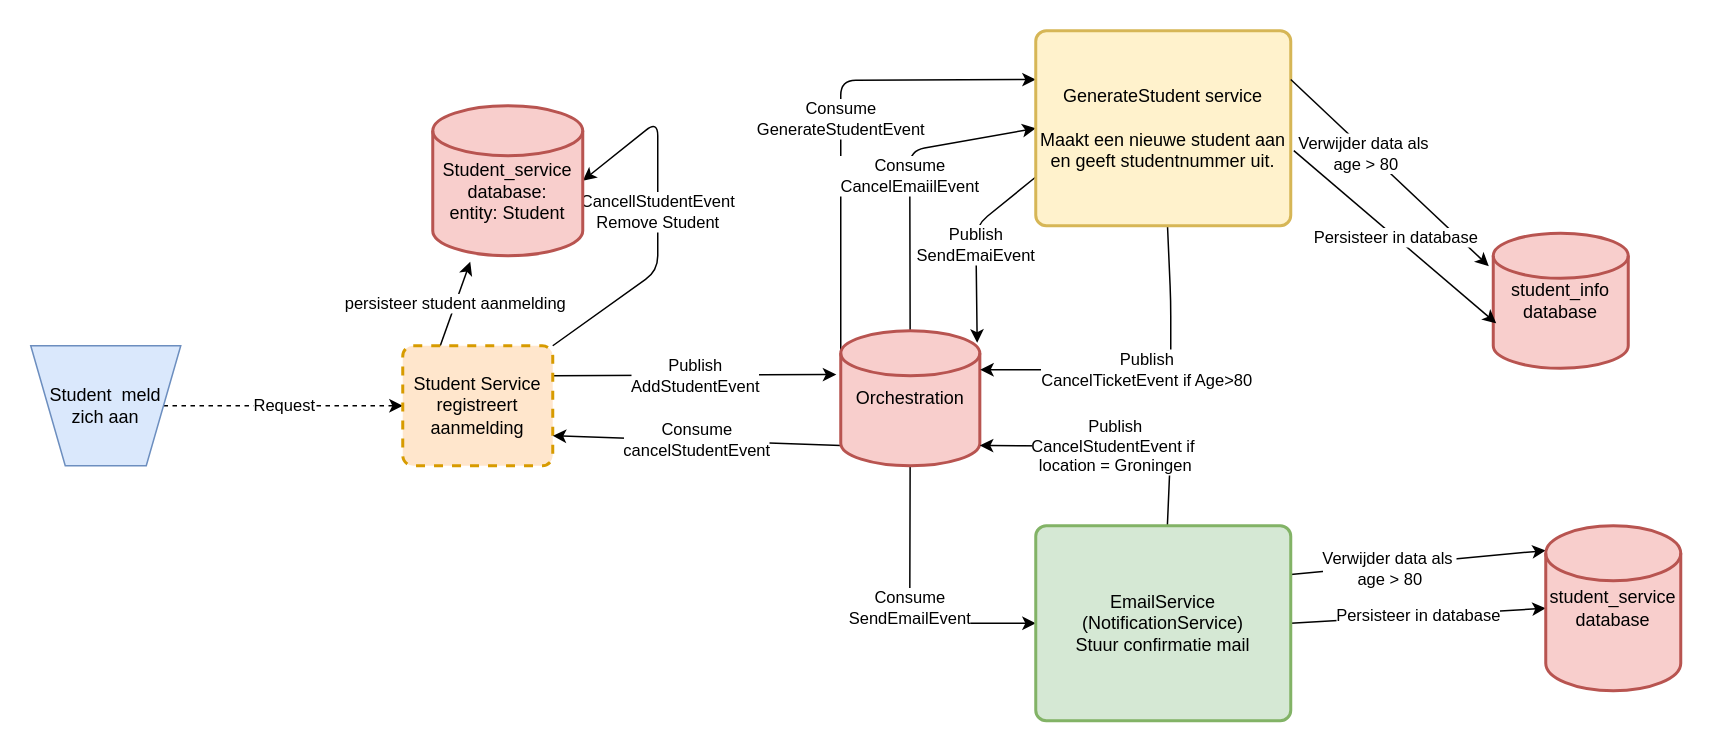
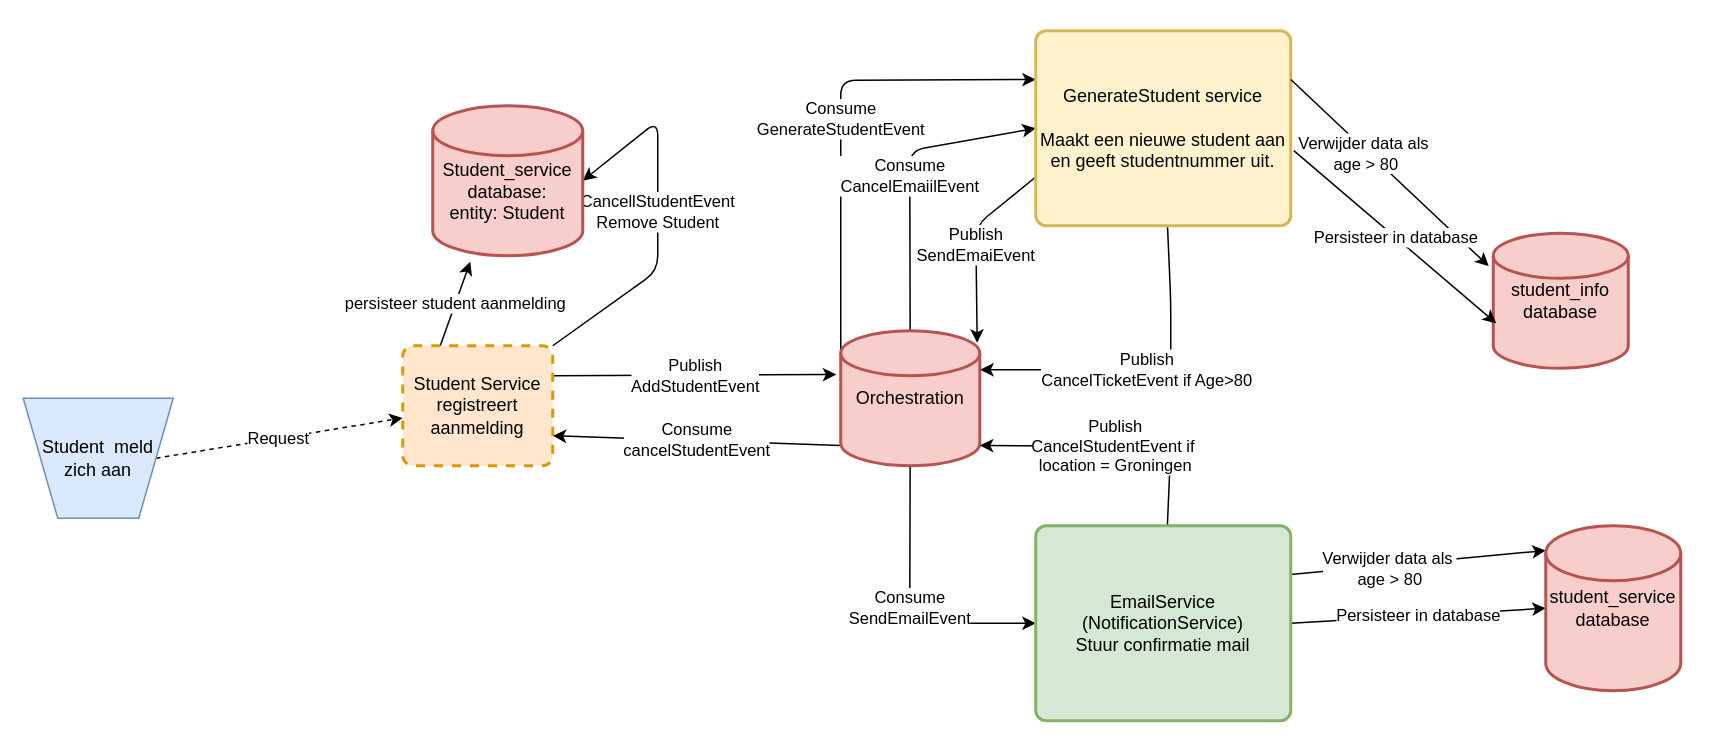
(106, 406) -> (98, 458)
